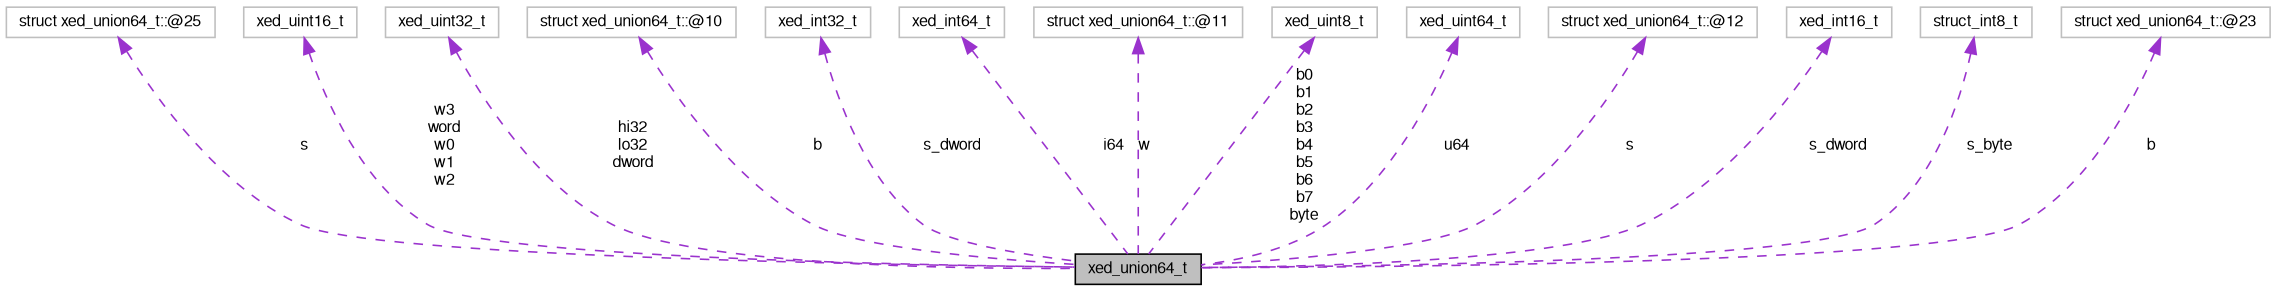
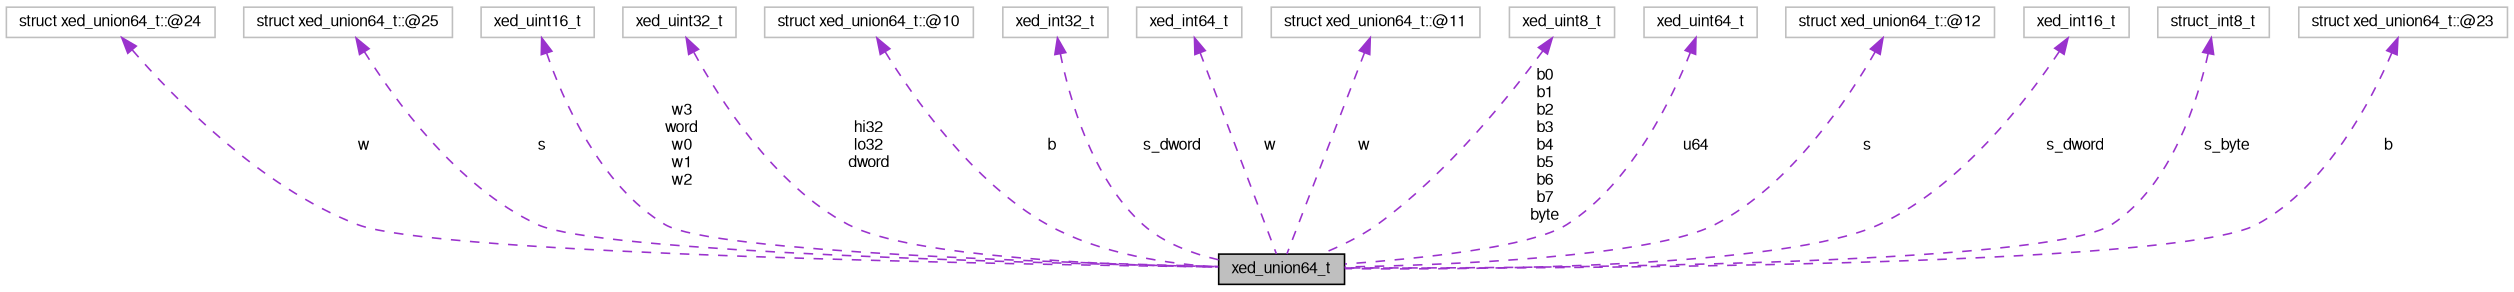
none -> (111, 22)
(1114, 146) -> (1270, 146)
